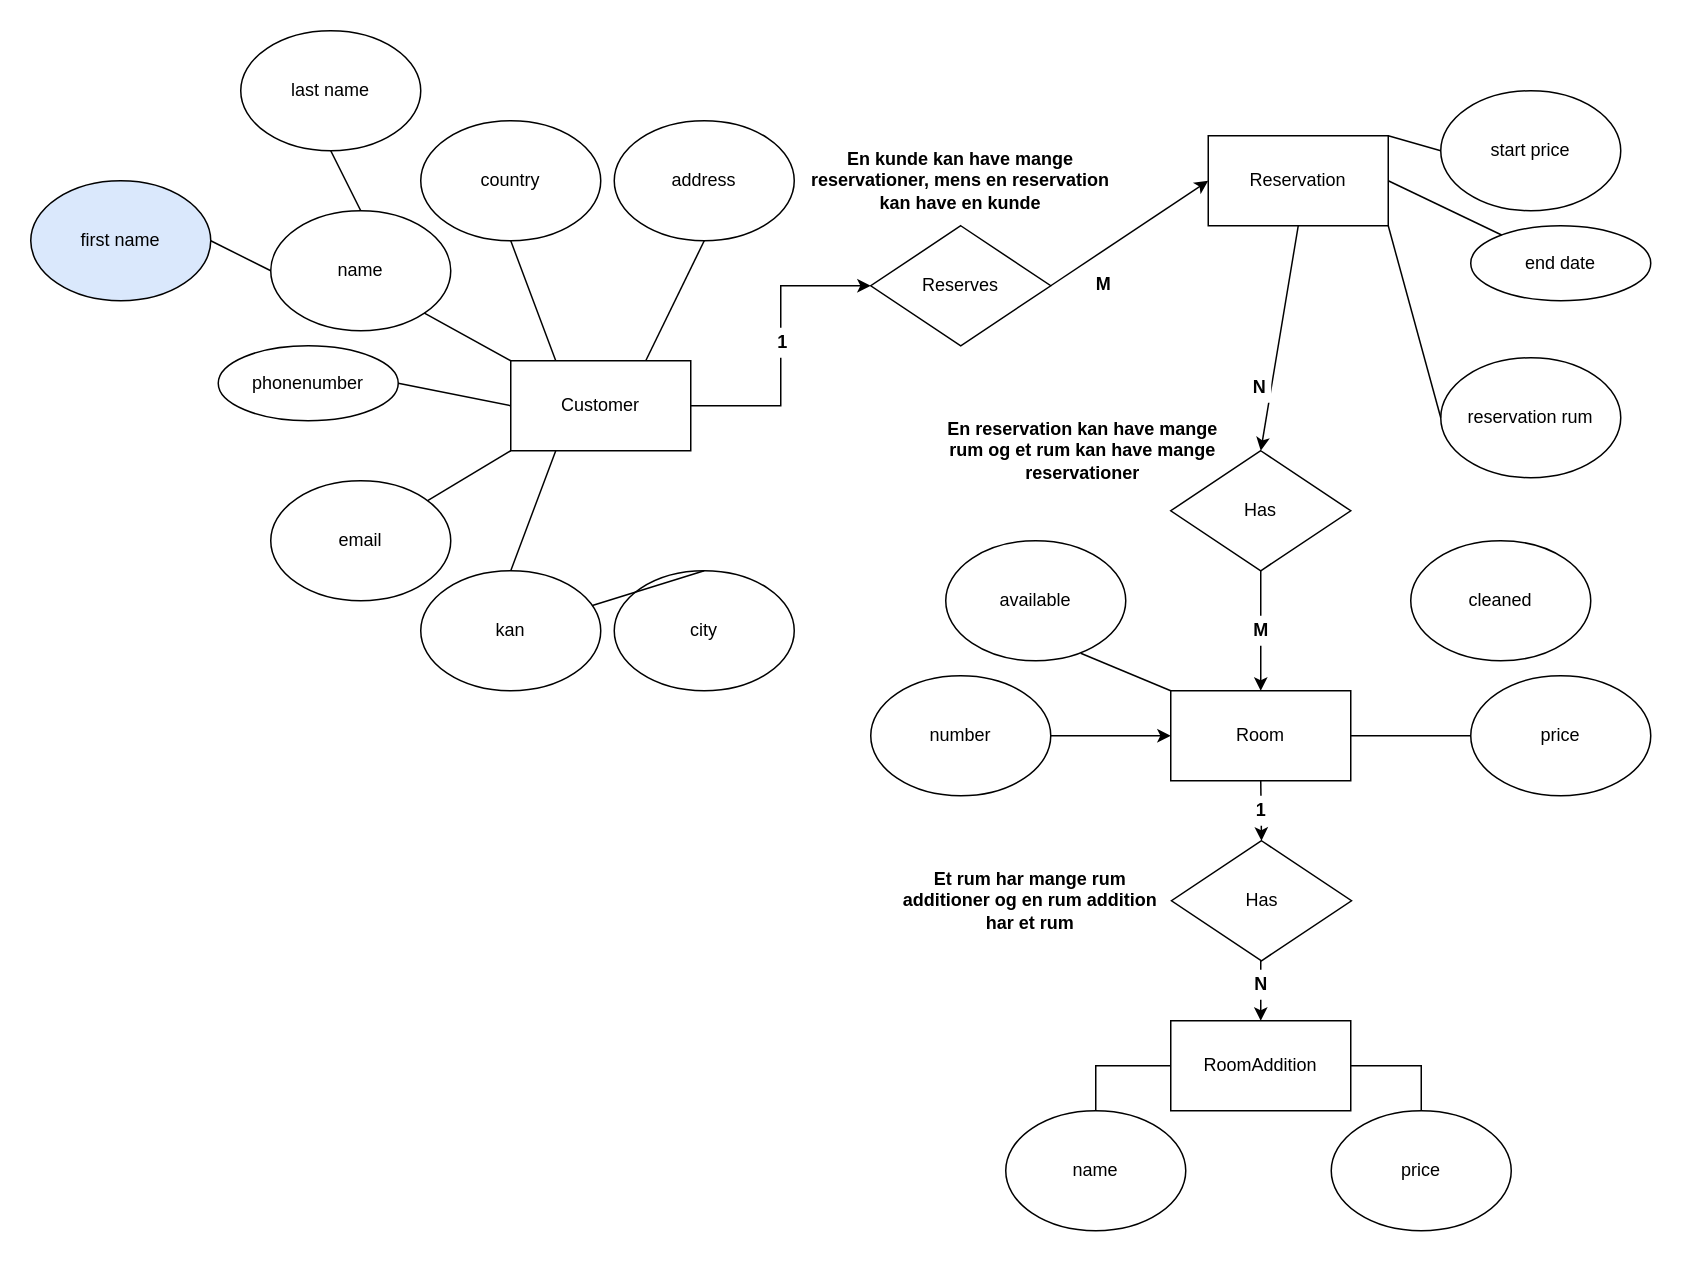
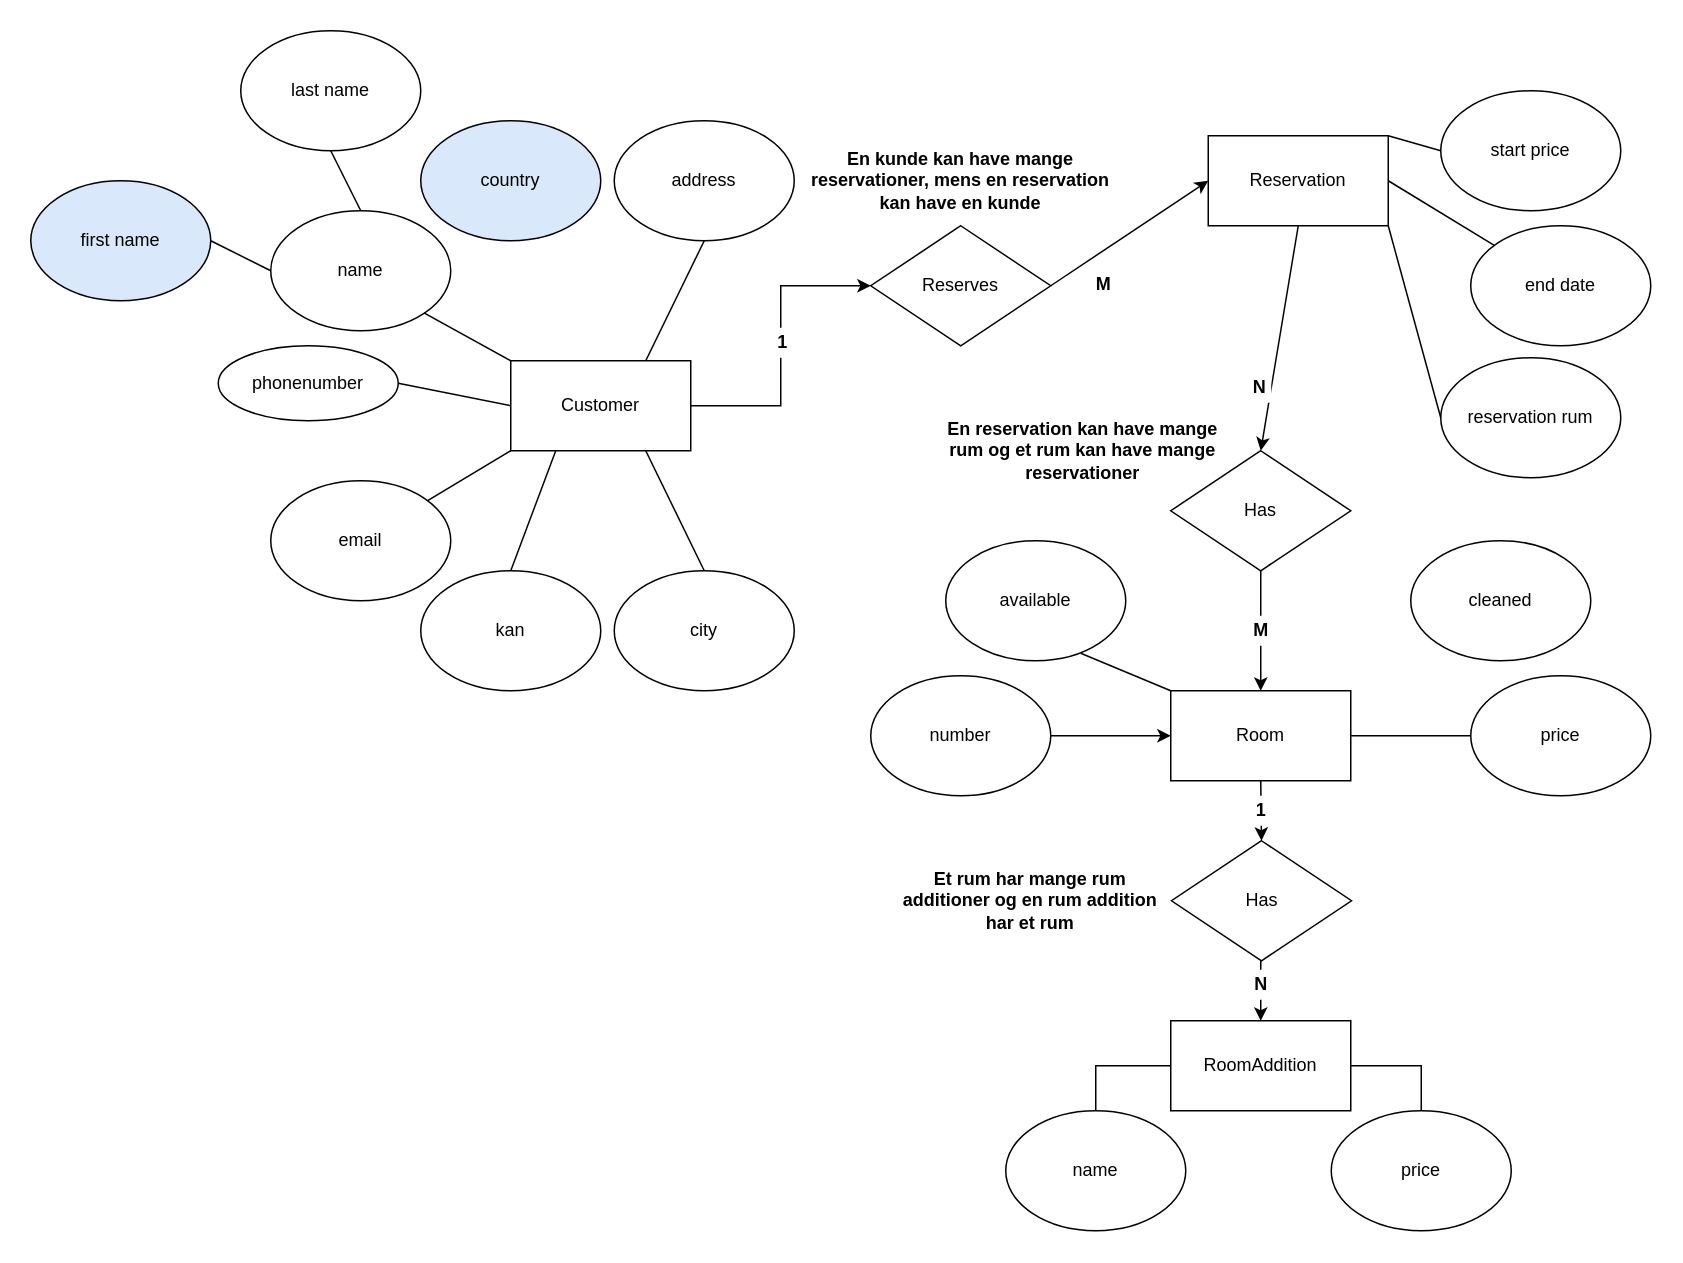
(511, 181) -> (511, 181)
(1561, 263) -> (1561, 286)
(533, 301) -> none
(649, 588) -> (675, 511)
